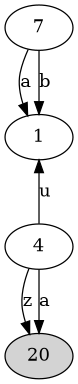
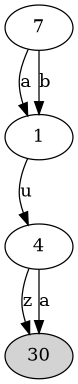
(39, 198) -> (20, 185)
(39, 356) -> (39, 356)
